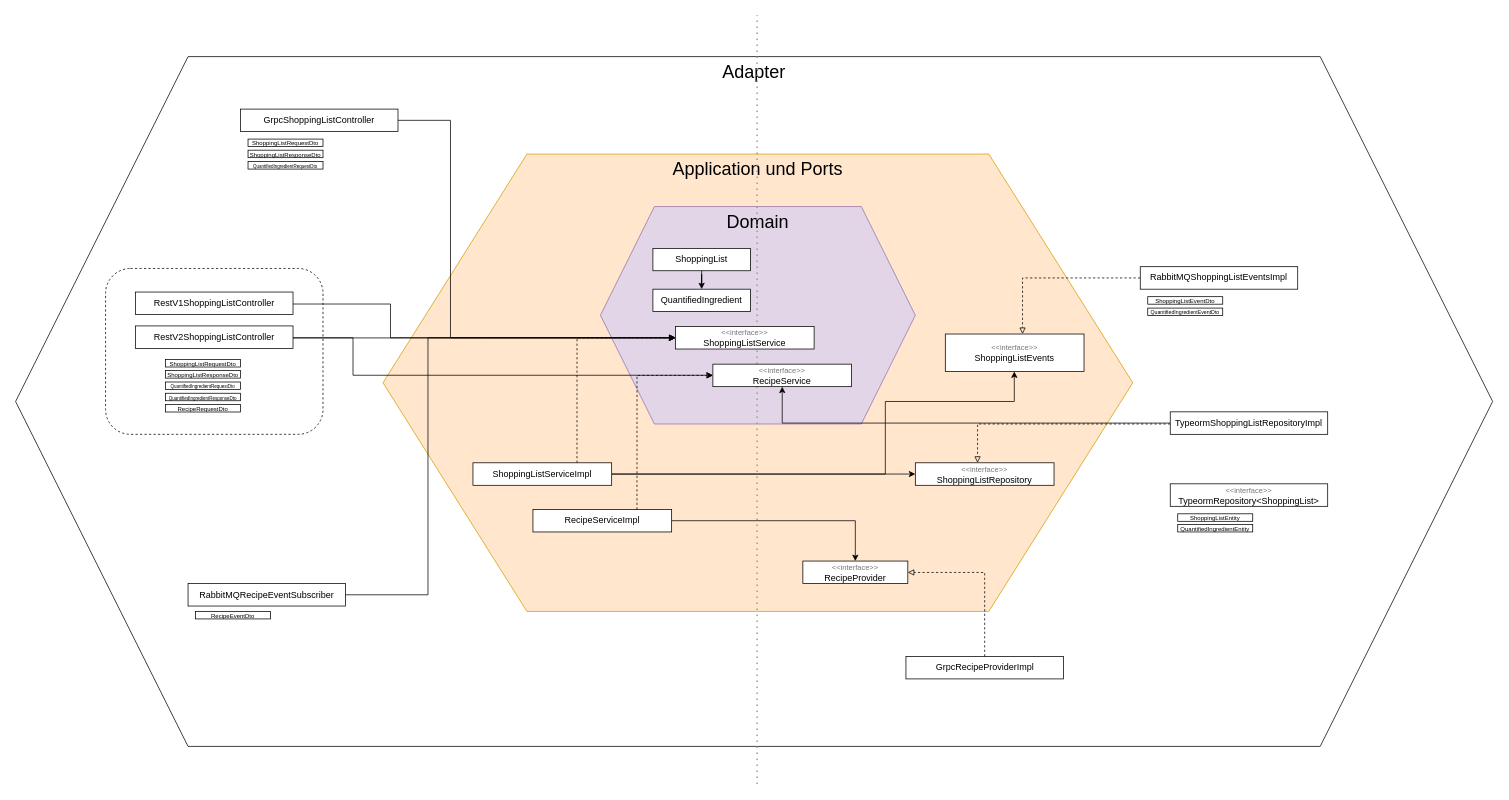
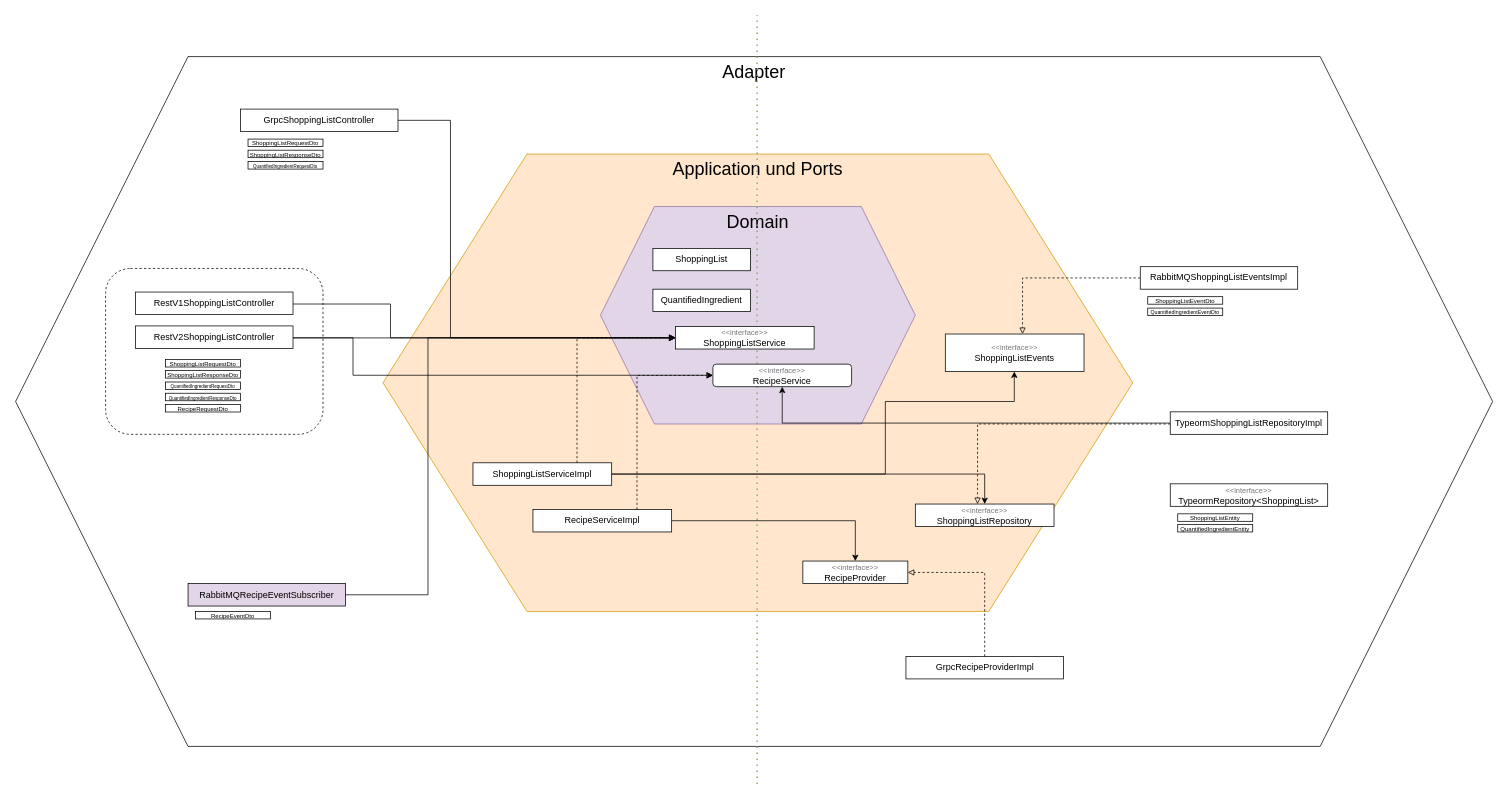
(702, 283) -> none
(782, 376) -> (782, 376)
(985, 474) -> (985, 515)
(267, 595) -> (267, 595)
